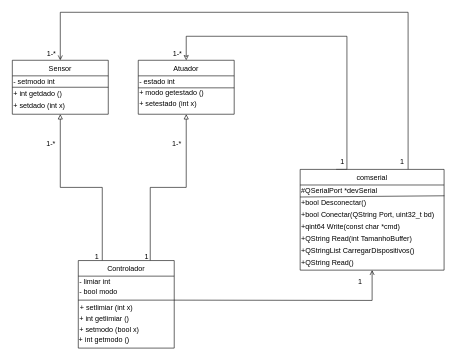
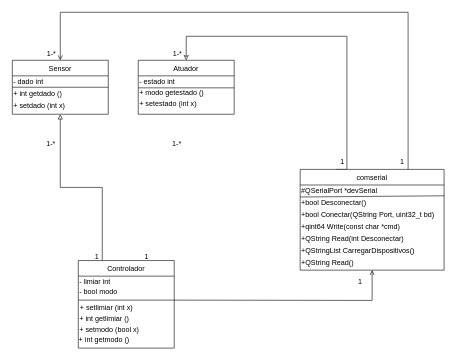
(37, 82) -> (31, 82)
(165, 188) -> none
(362, 239) -> (358, 239)
